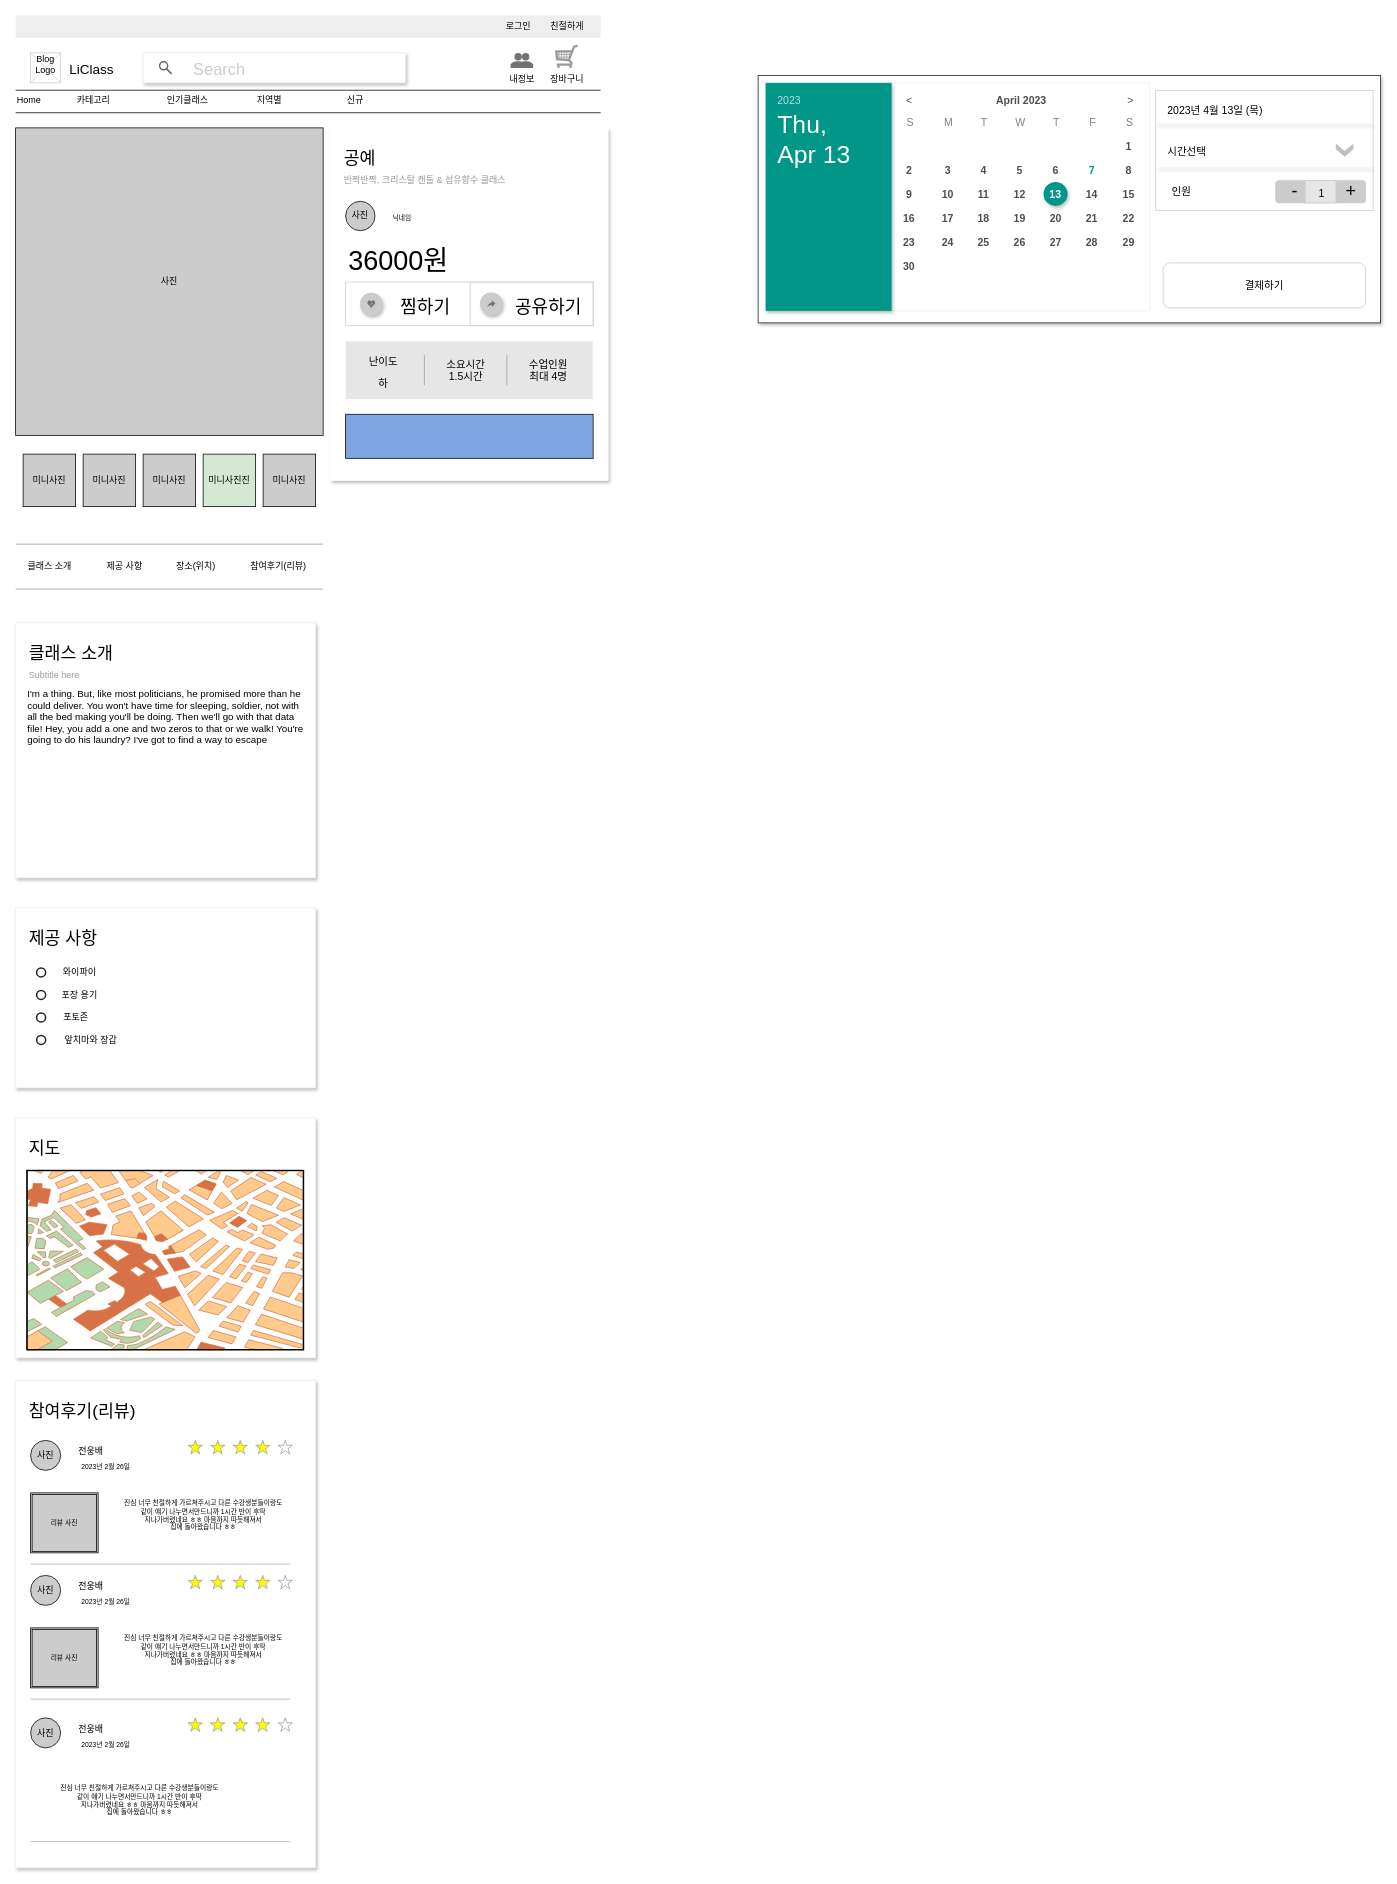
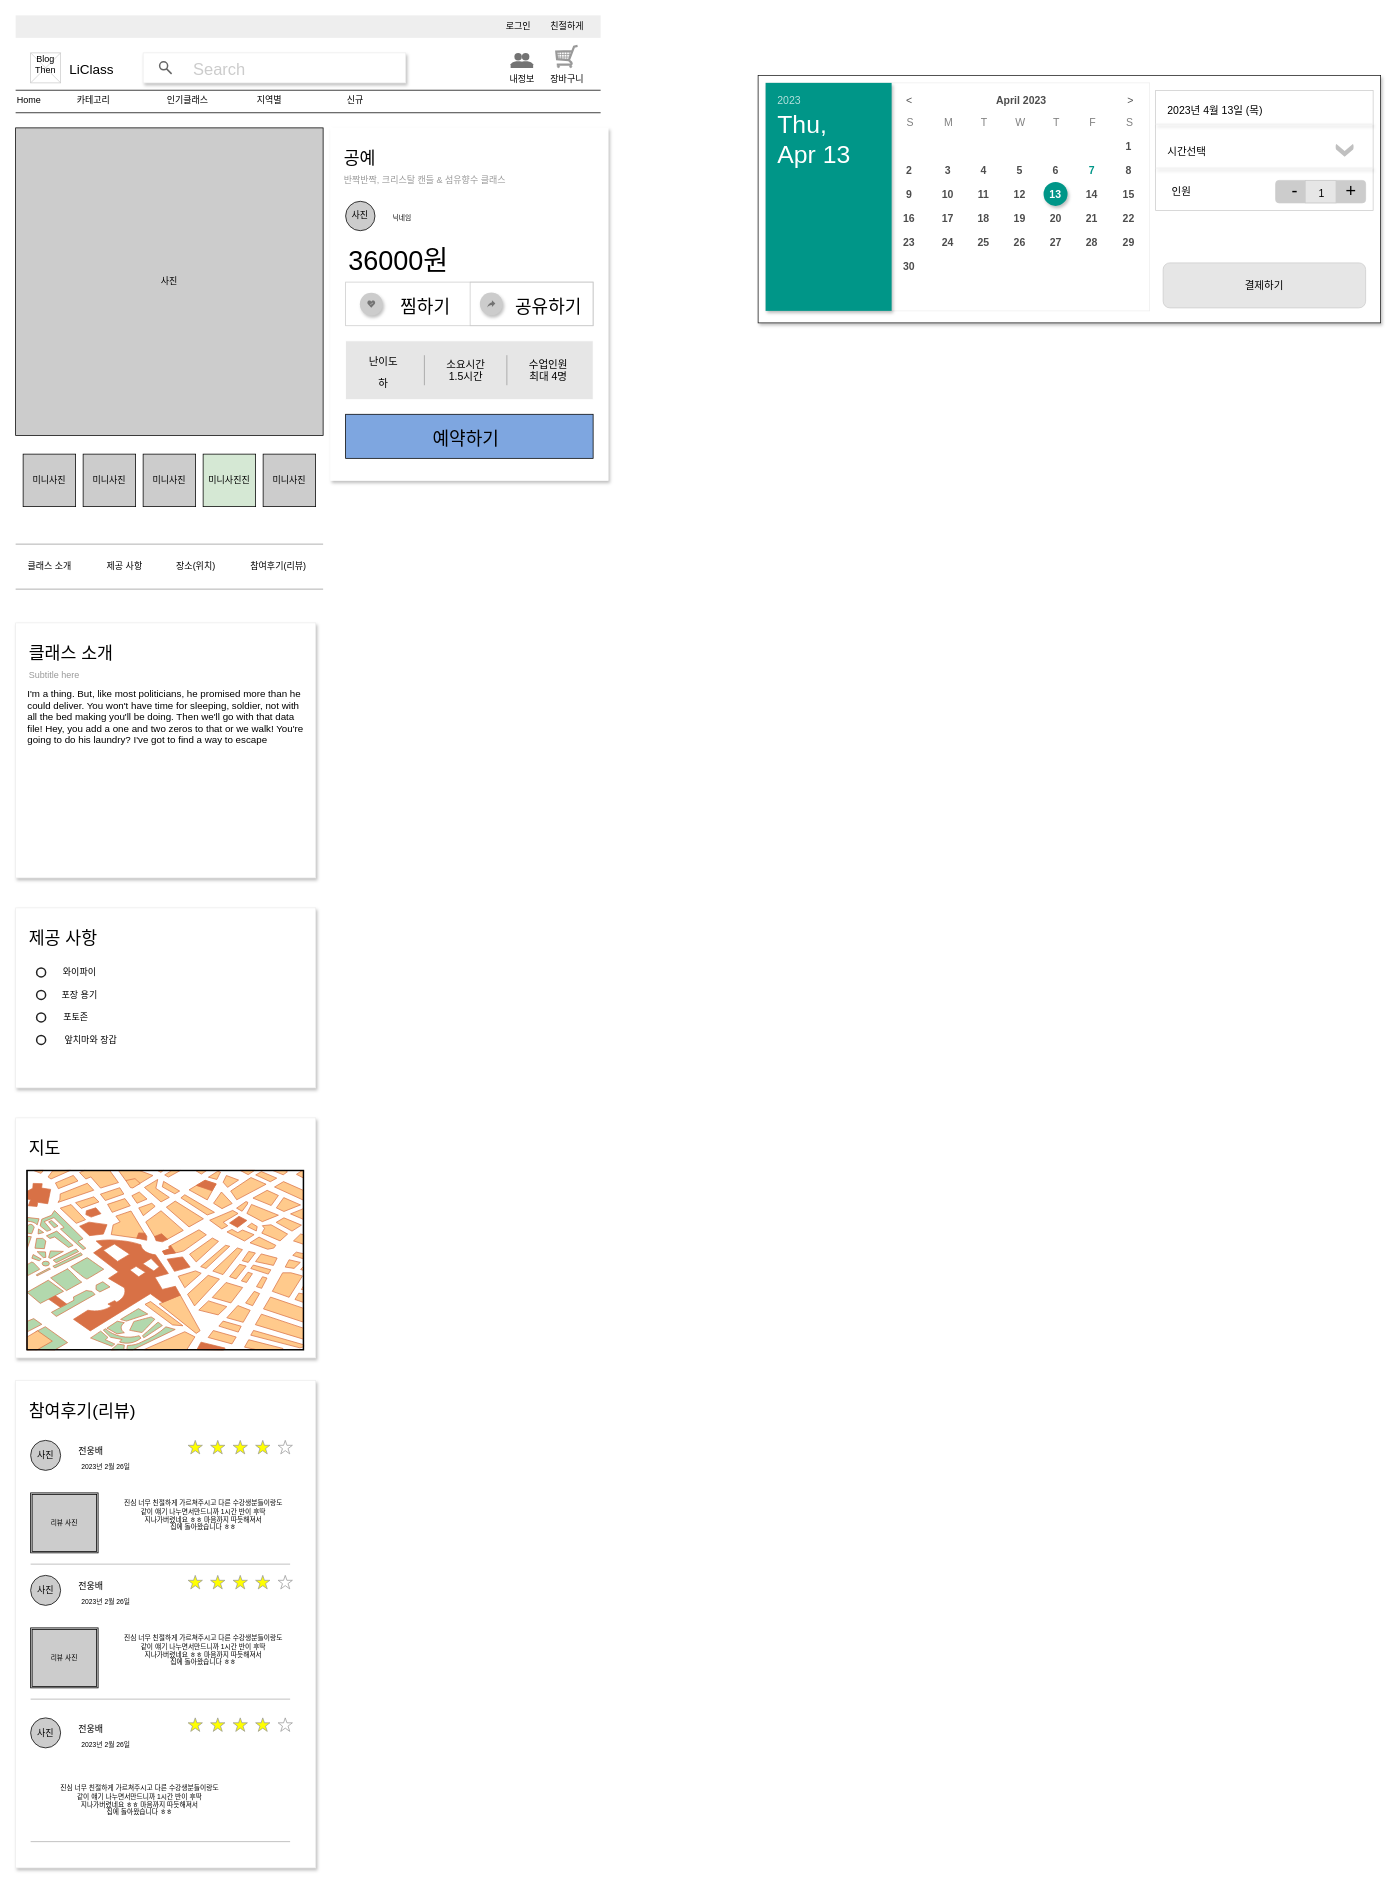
(45, 59) -> (45, 59)
(1264, 285) -> (1264, 285)
none -> (465, 439)
